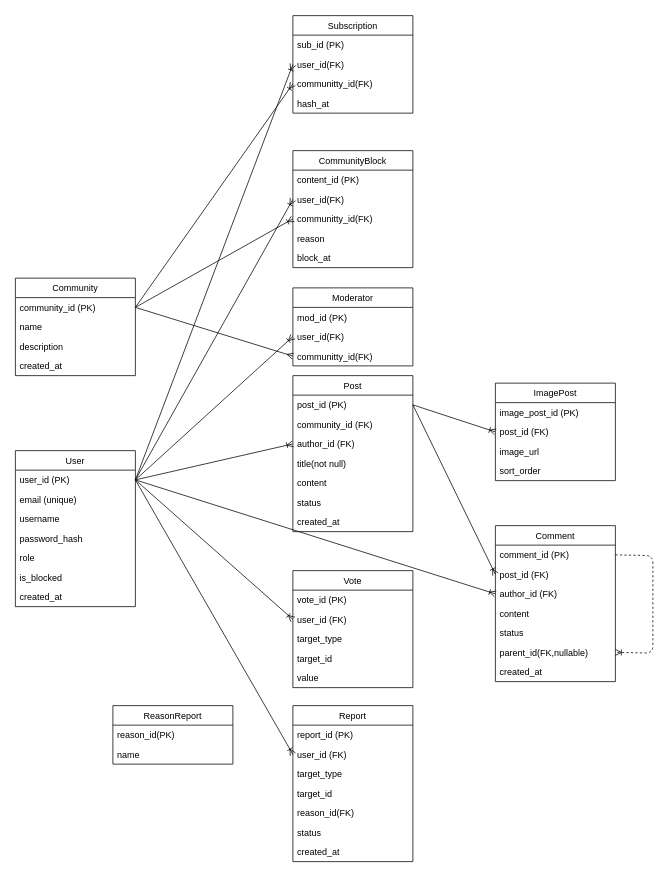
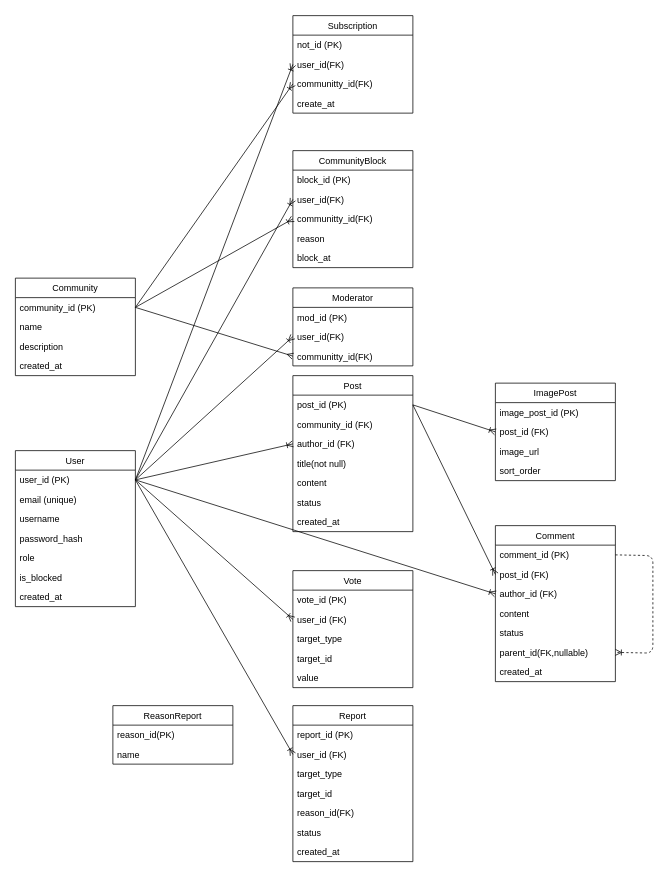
(322, 45) -> (322, 45)
(315, 104) -> (320, 104)
(332, 180) -> (326, 180)
